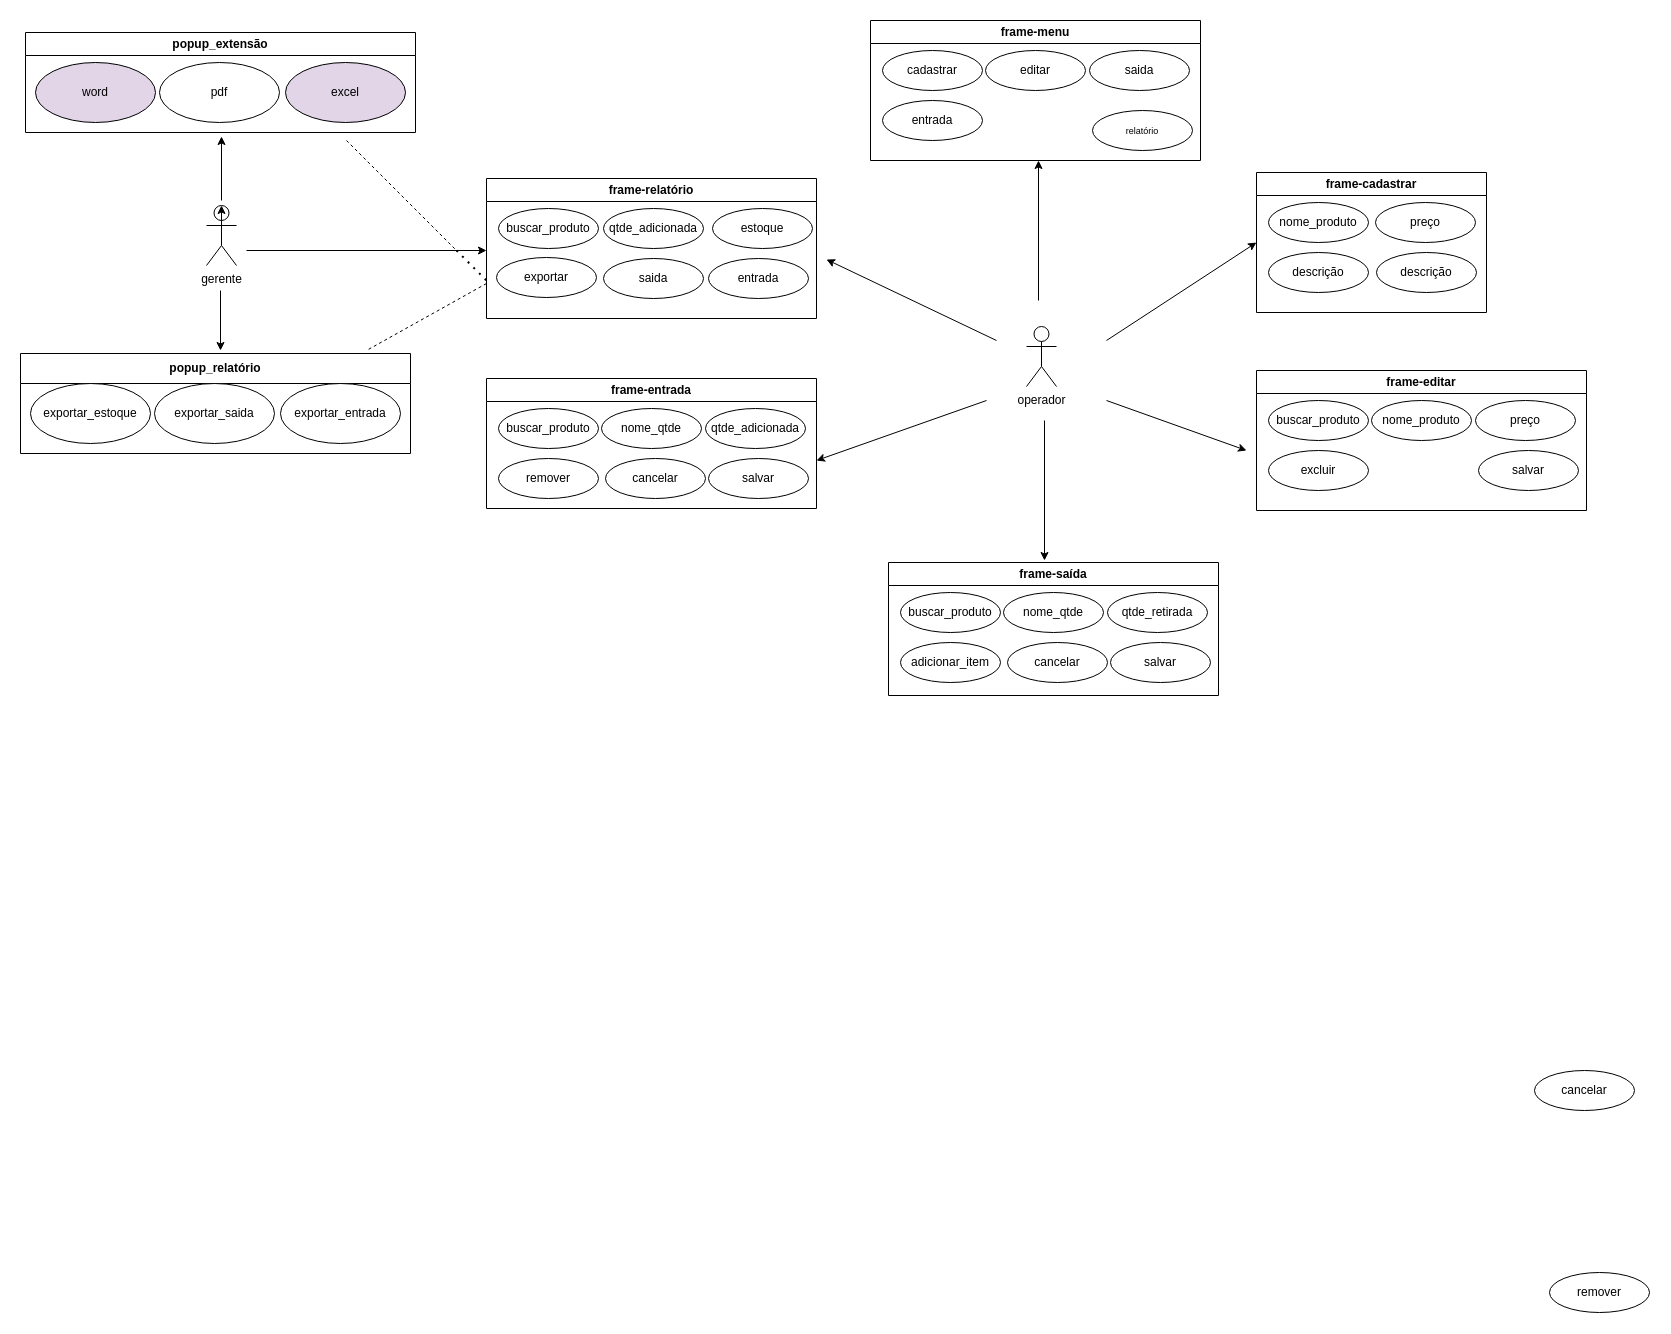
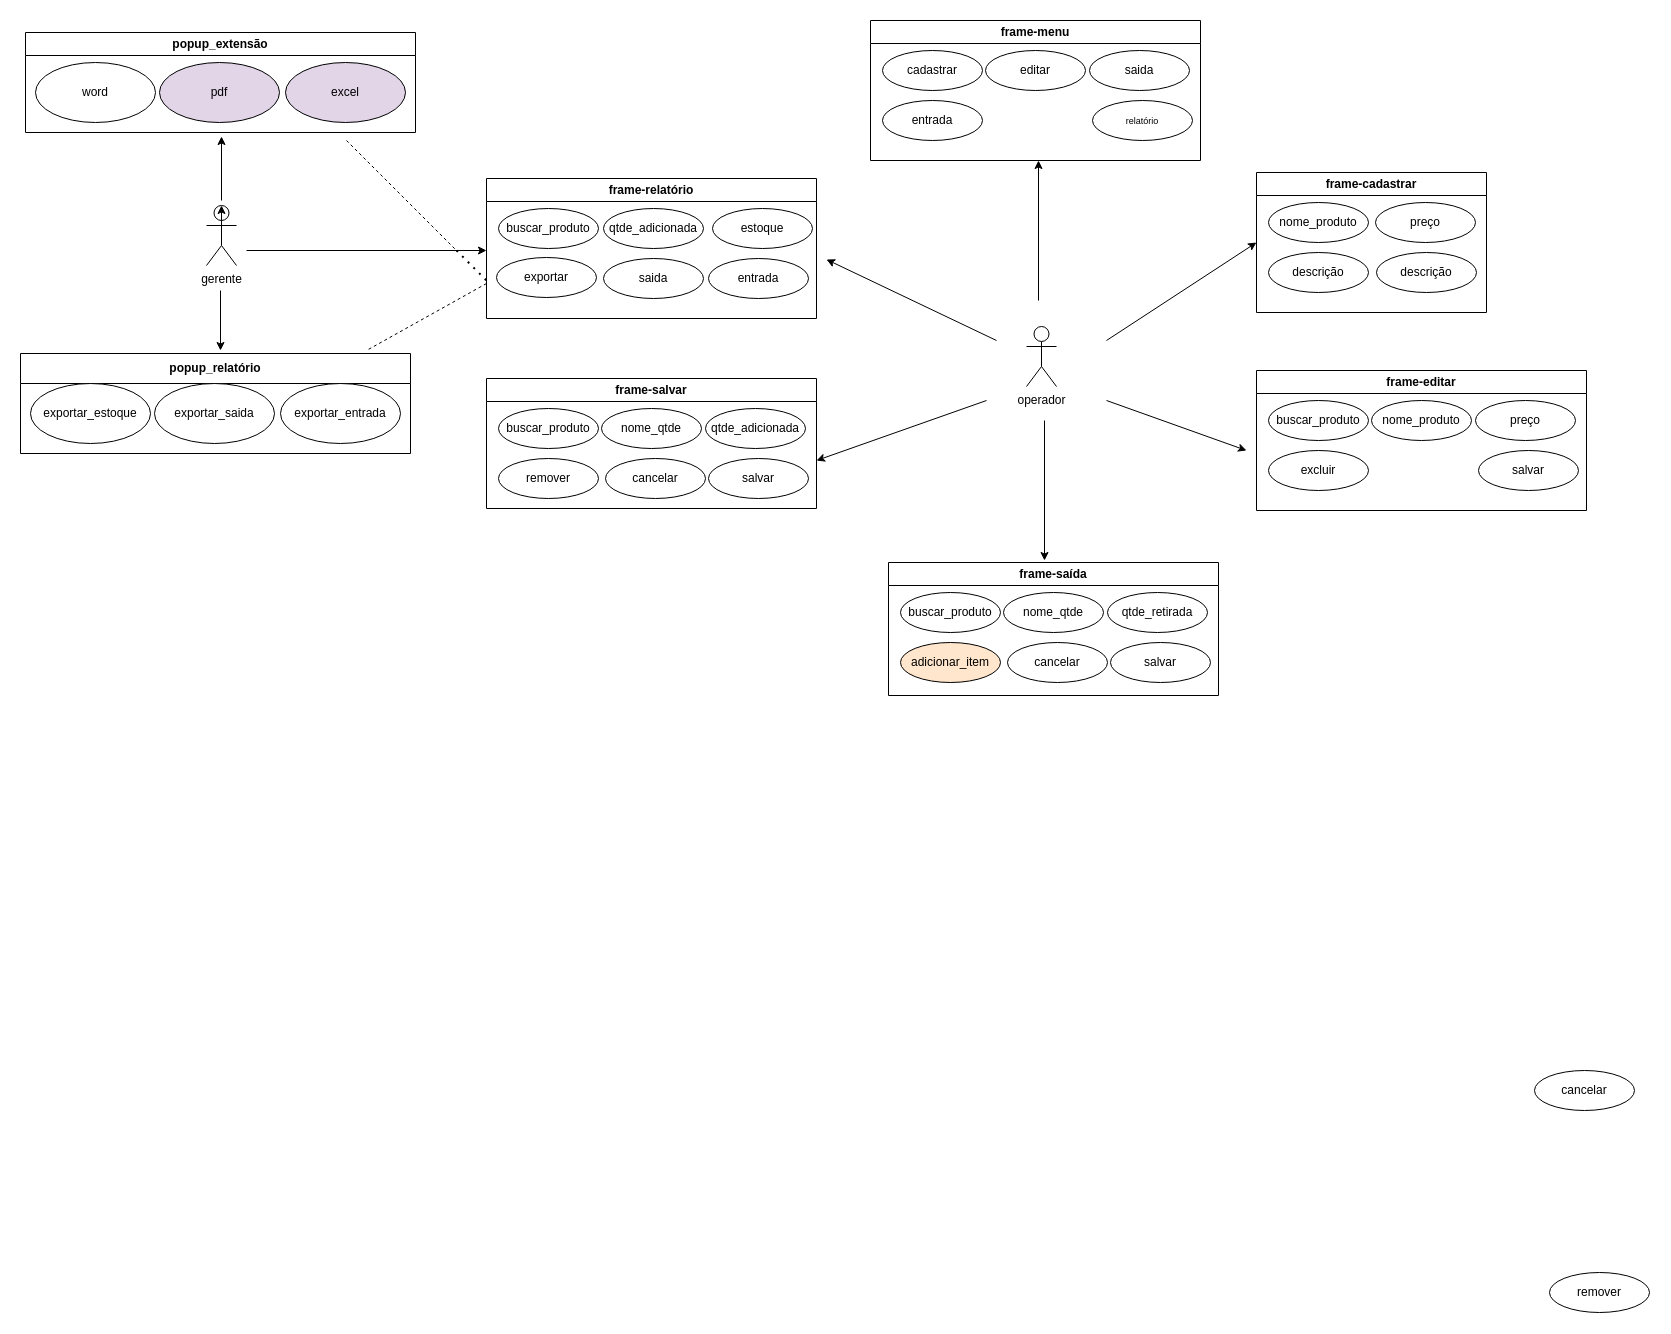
(96, 93) -> (96, 93)
(220, 93) -> (220, 93)
(1143, 131) -> (1143, 121)
(652, 391) -> (652, 391)
(951, 663) -> (951, 663)
